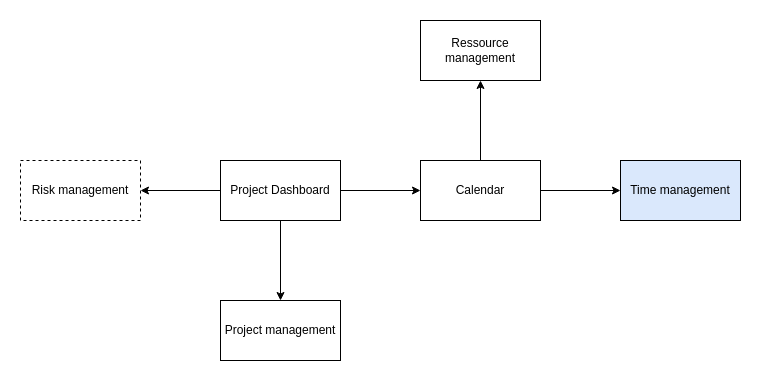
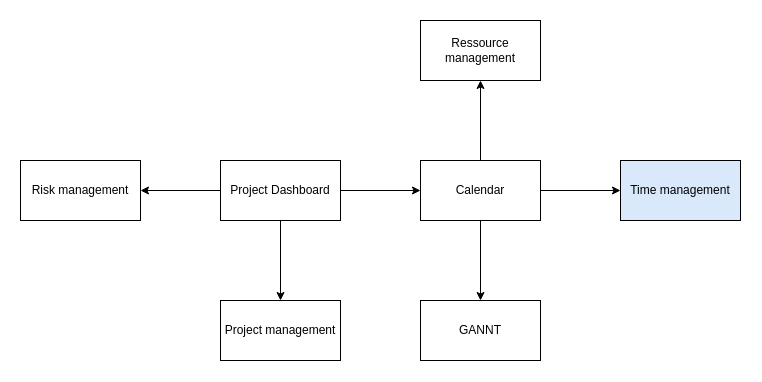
(81, 191) -> (81, 191)
none -> (481, 257)
none -> (481, 331)
